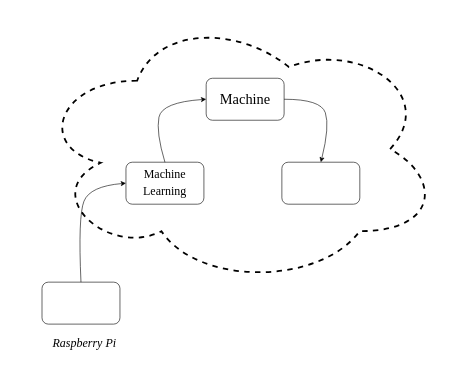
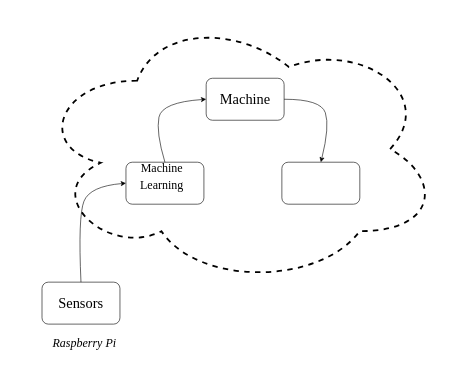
(165, 182) -> (162, 176)
none -> (81, 303)
